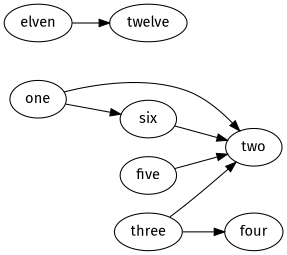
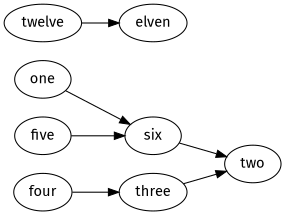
(86, 23) -> (95, 23)
(154, 83) -> none
(196, 163) -> (93, 136)
(198, 232) -> (90, 192)
